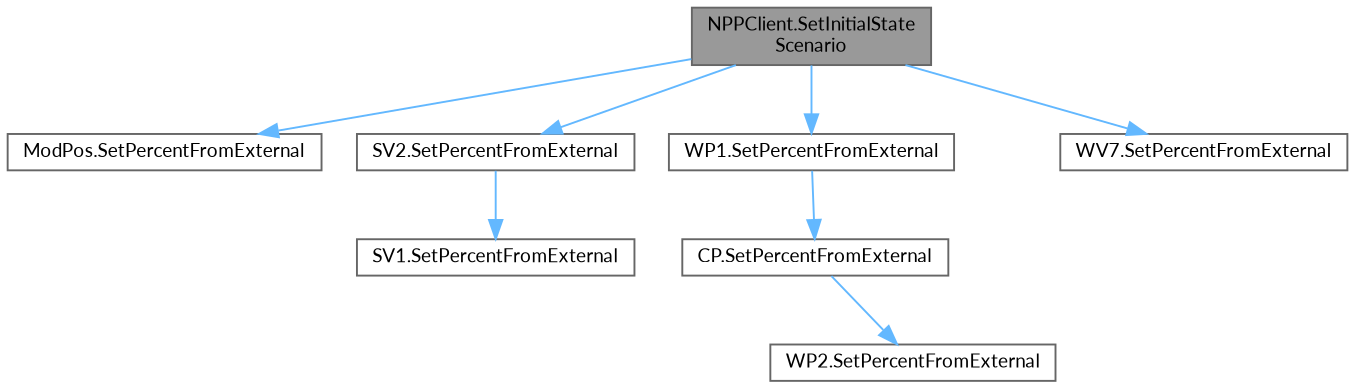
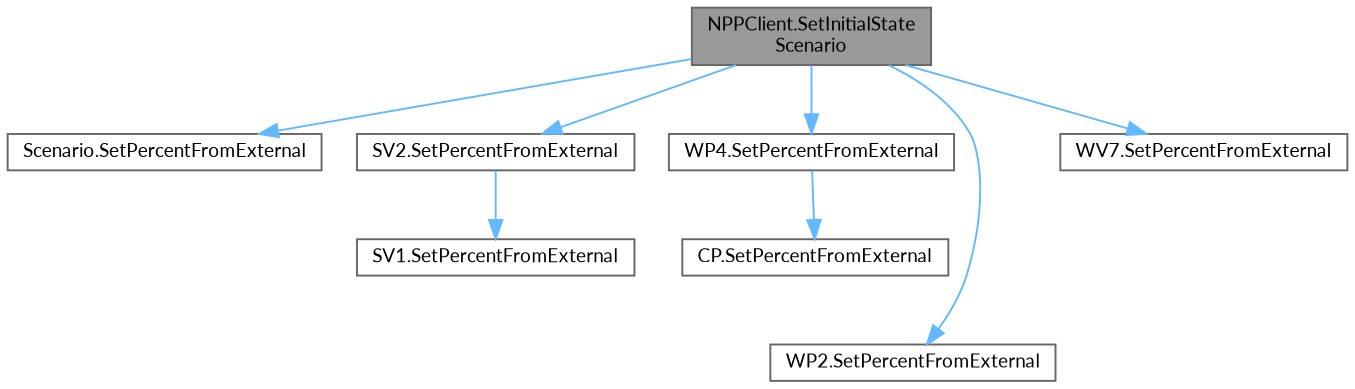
(165, 152) -> (165, 152)
(811, 152) -> (811, 152)
(857, 303) -> (980, 181)
